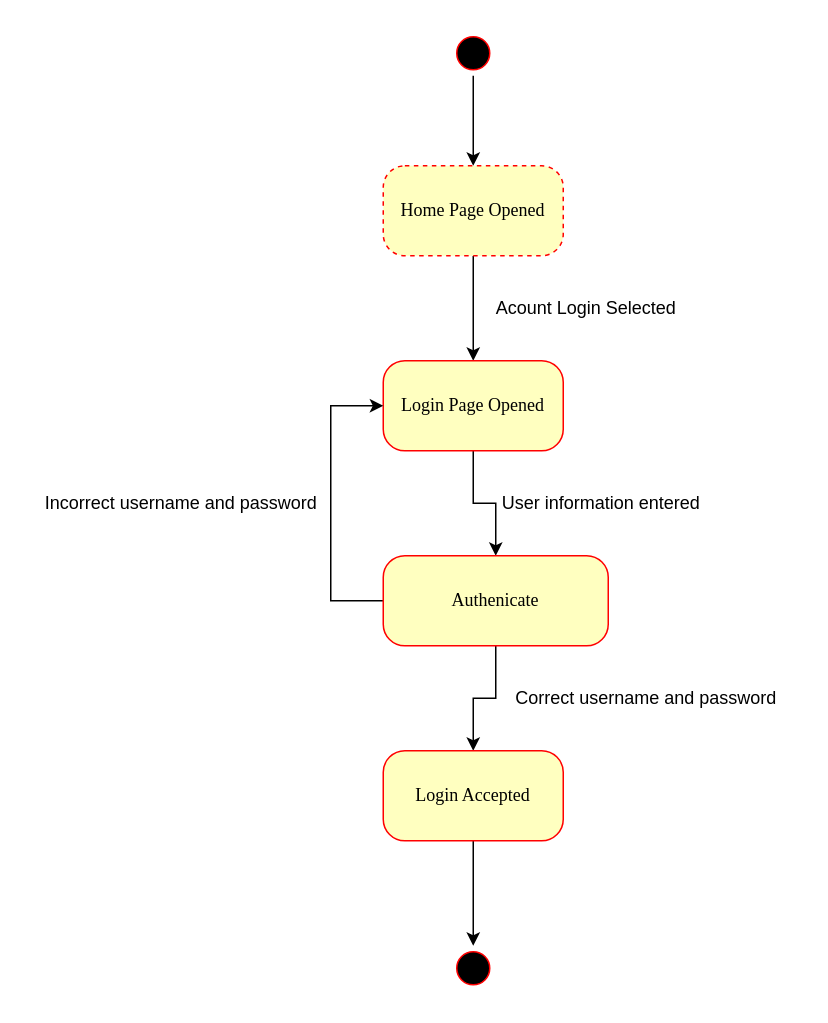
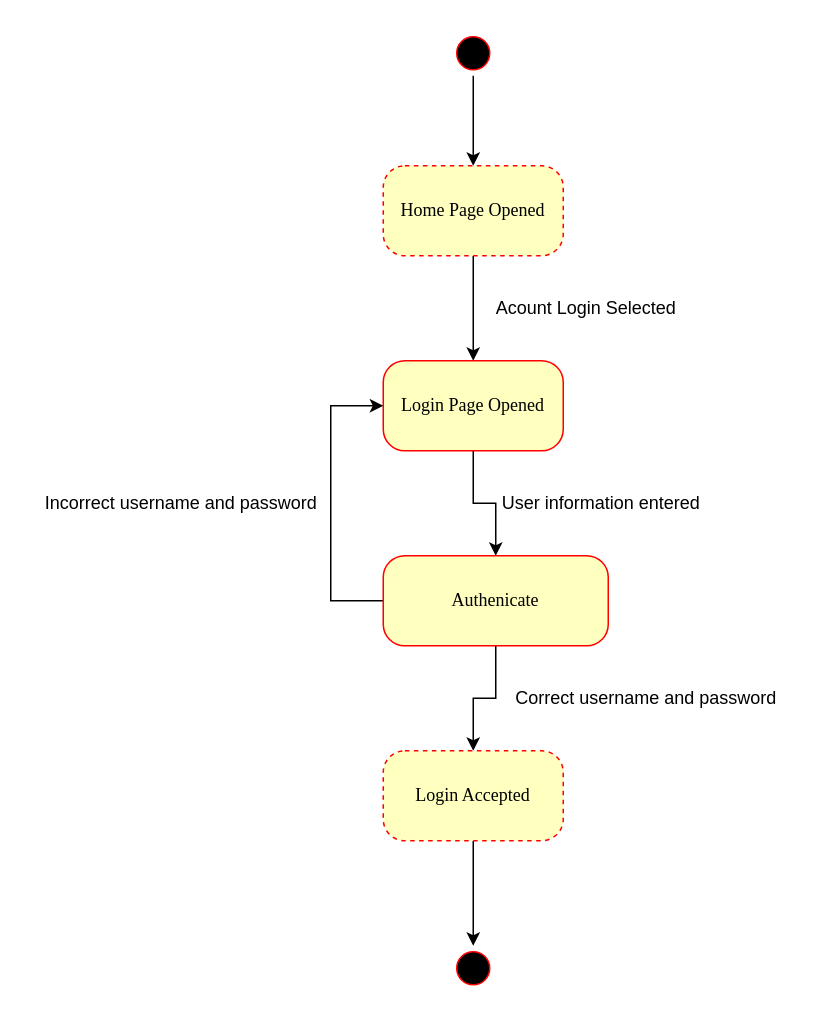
(473, 796) -> (473, 796)
